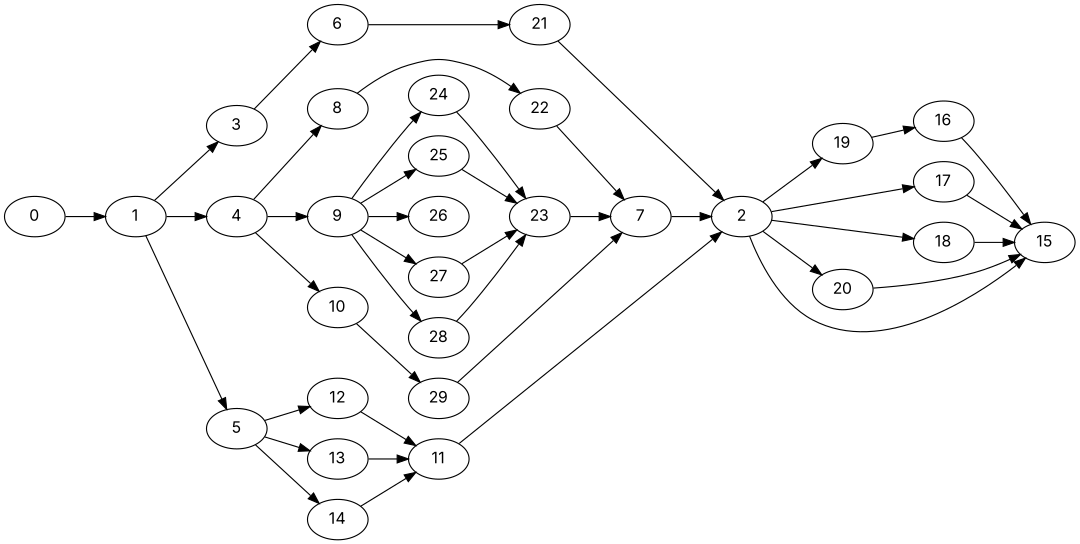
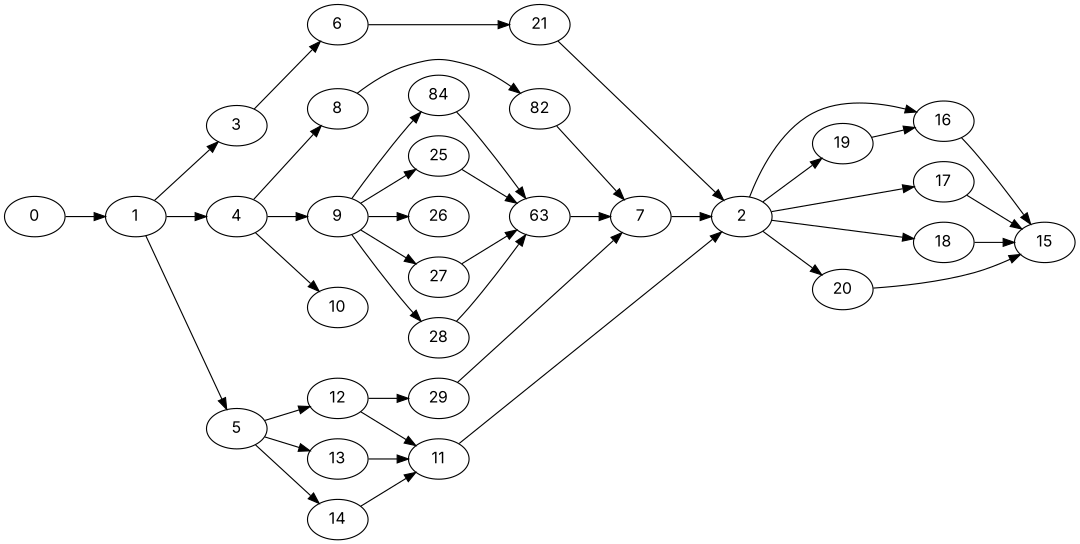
(439, 95) -> (439, 95)
(540, 109) -> (540, 109)
(540, 217) -> (540, 217)
(868, 332) -> (808, 117)
(384, 349) -> (383, 398)
